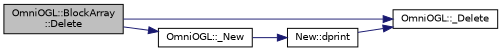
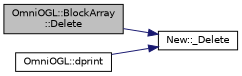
(445, 19) -> (198, 41)
(205, 38) -> none
(323, 38) -> (64, 62)
